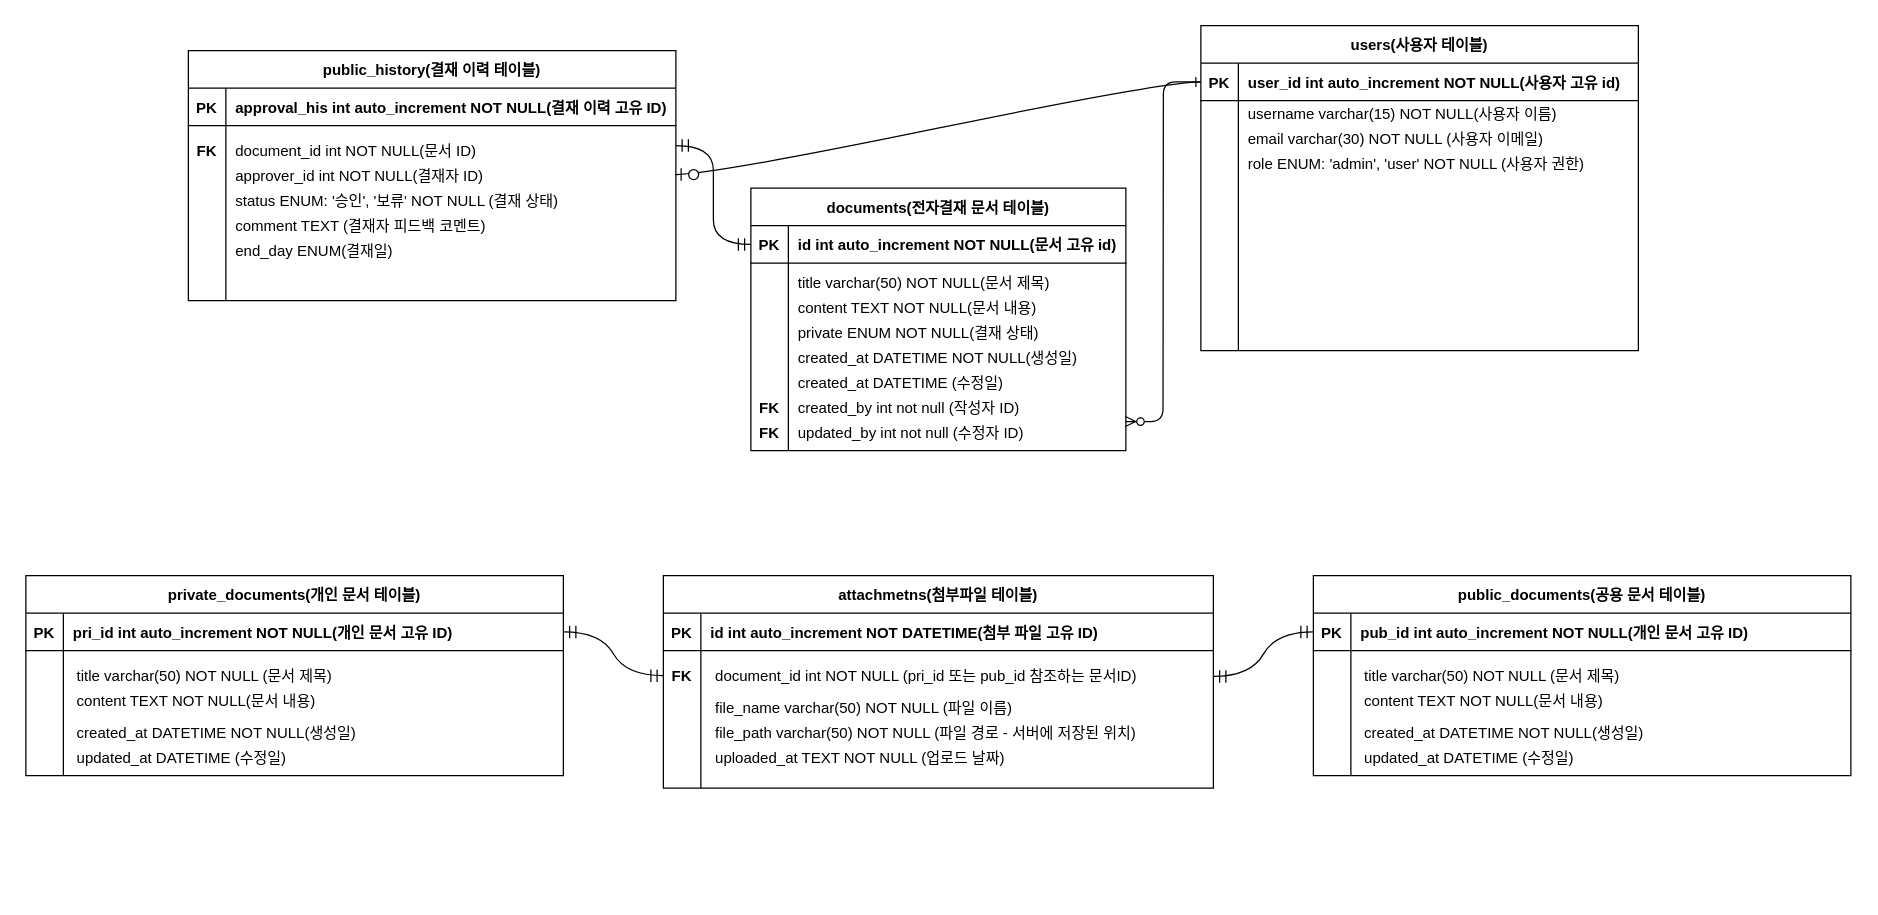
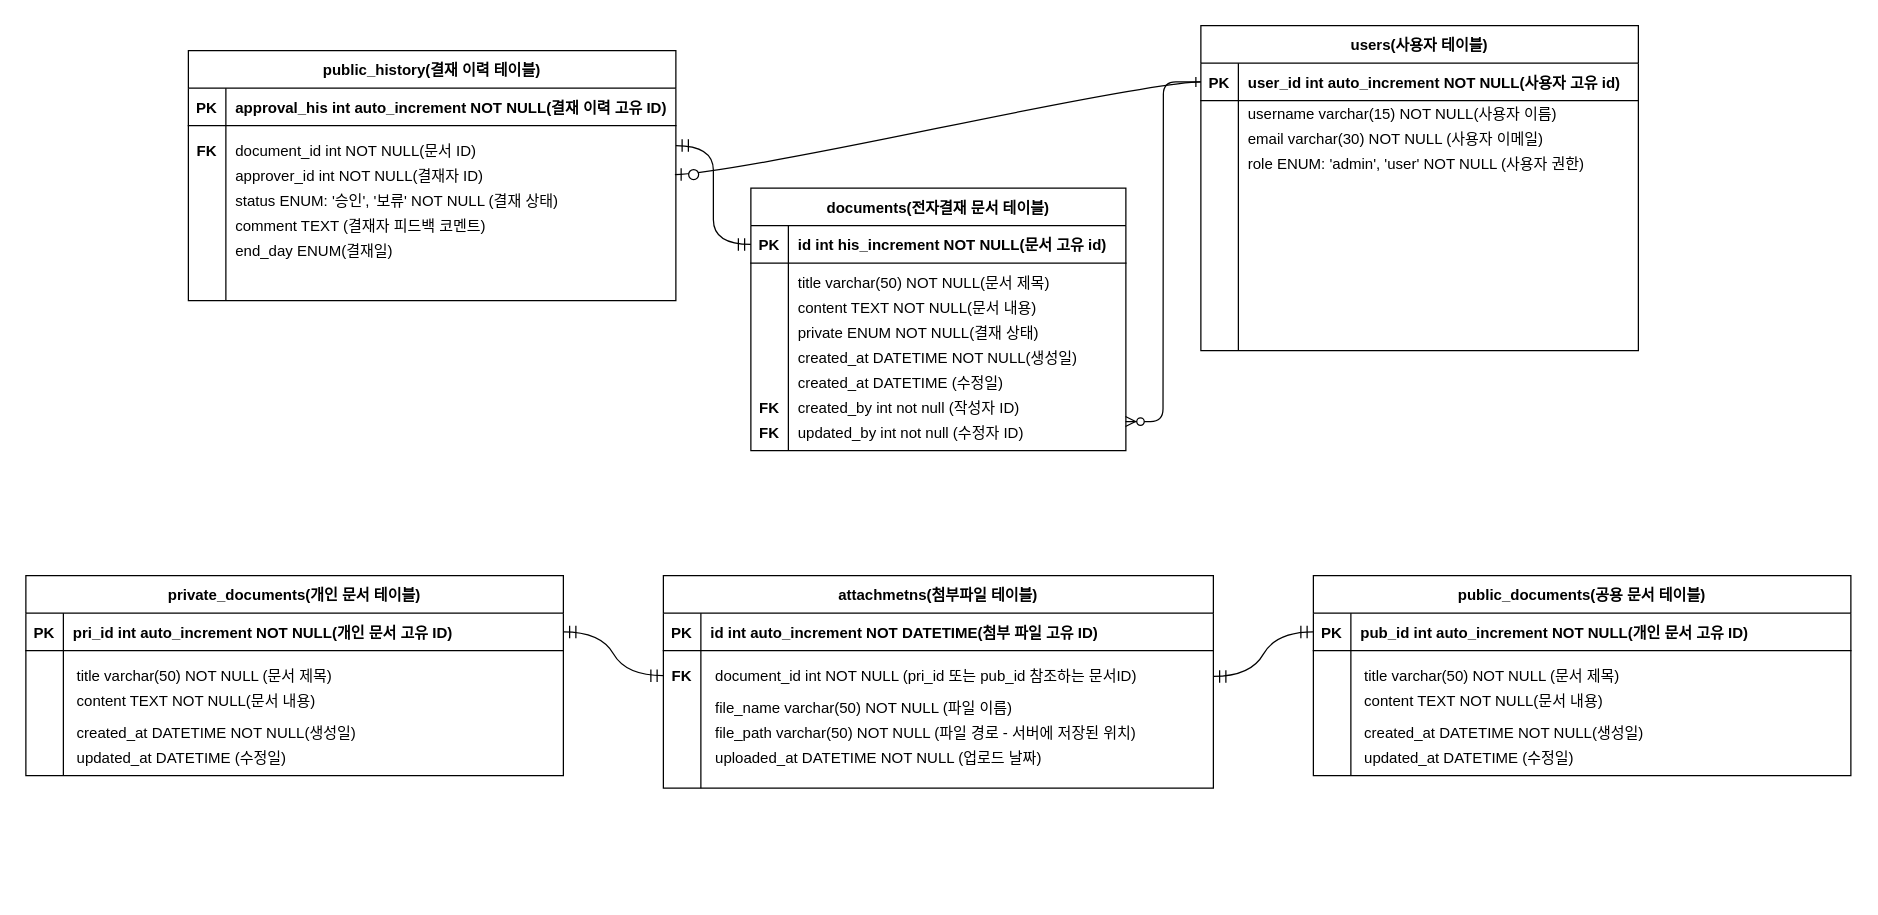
(959, 245) -> (953, 245)
(862, 758) -> (879, 758)
